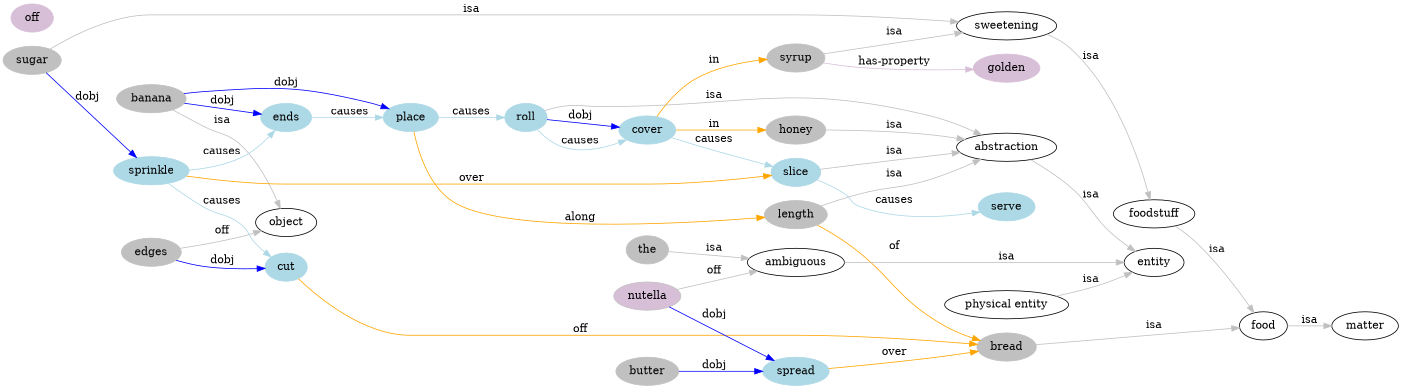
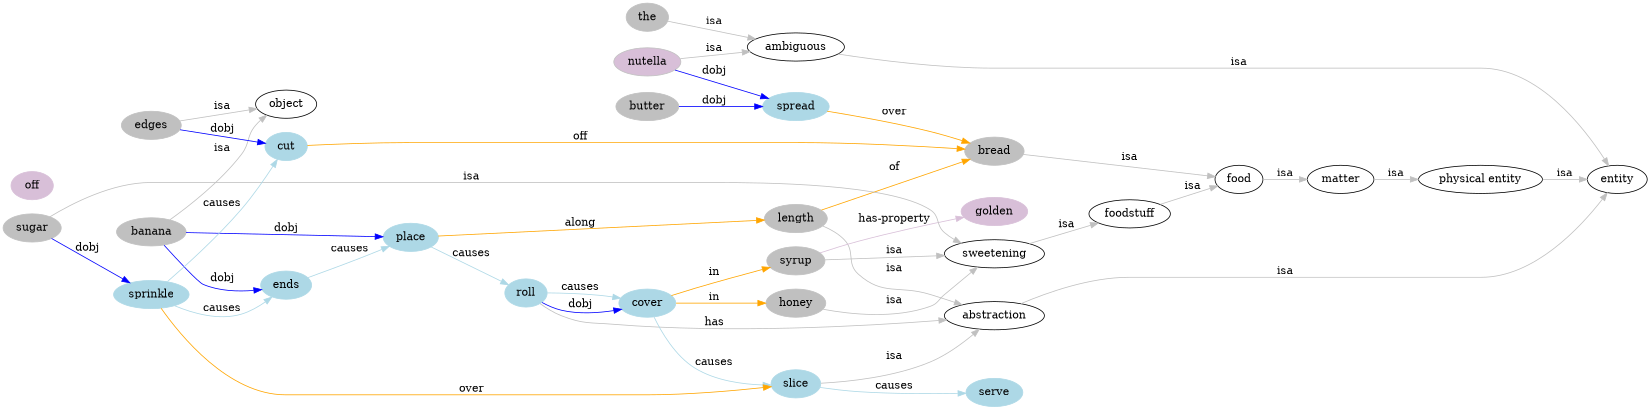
(714, 95) -> (714, 322)
(892, 132) -> (904, 313)
none -> (1392, 179)
(222, 231) -> (222, 106)
(714, 271) -> (714, 48)
